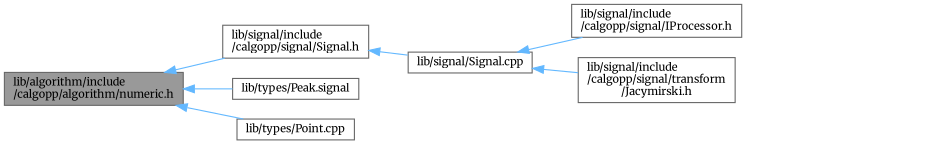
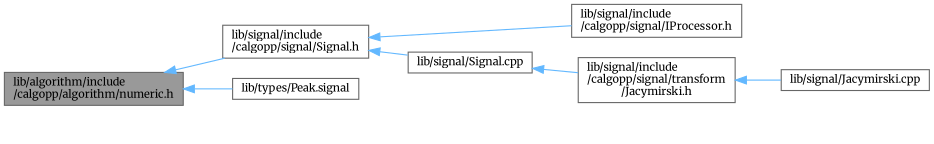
(556, 43) -> (476, 31)
none -> (855, 80)
(296, 129) -> none
